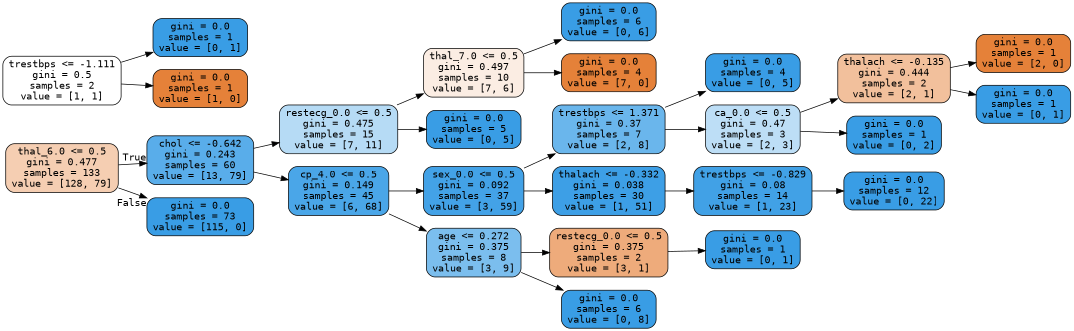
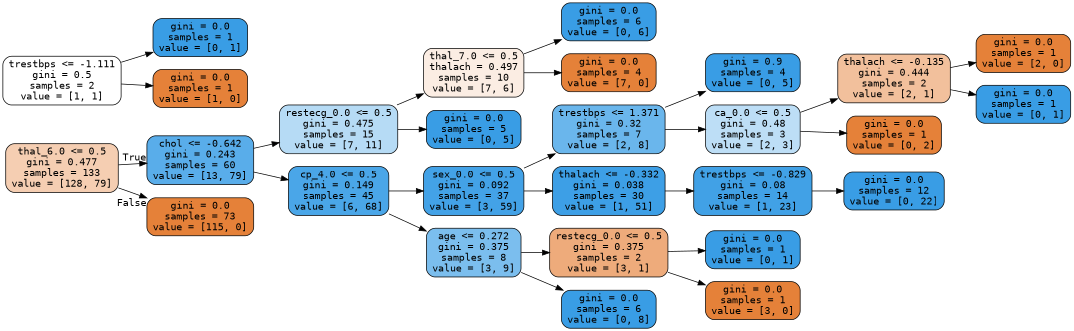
(474, 73) -> (474, 73)
(753, 73) -> (753, 73)
(609, 129) -> (609, 129)
(753, 129) -> (753, 129)
(894, 135) -> (894, 135)
(200, 217) -> (200, 217)
none -> (753, 301)
